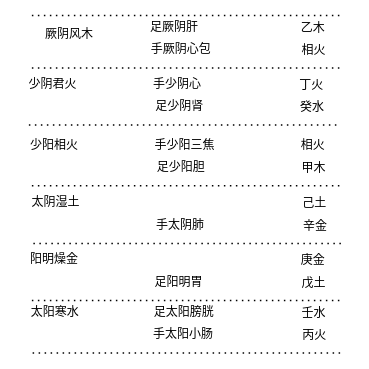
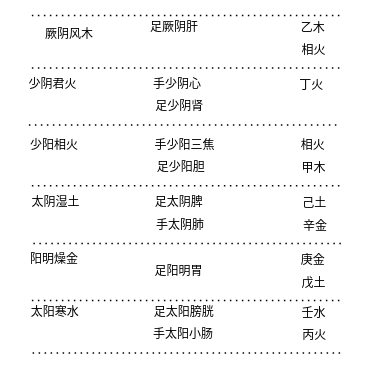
(181, 49) -> none
(312, 107) -> none
none -> (179, 202)
(179, 282) -> (179, 270)
